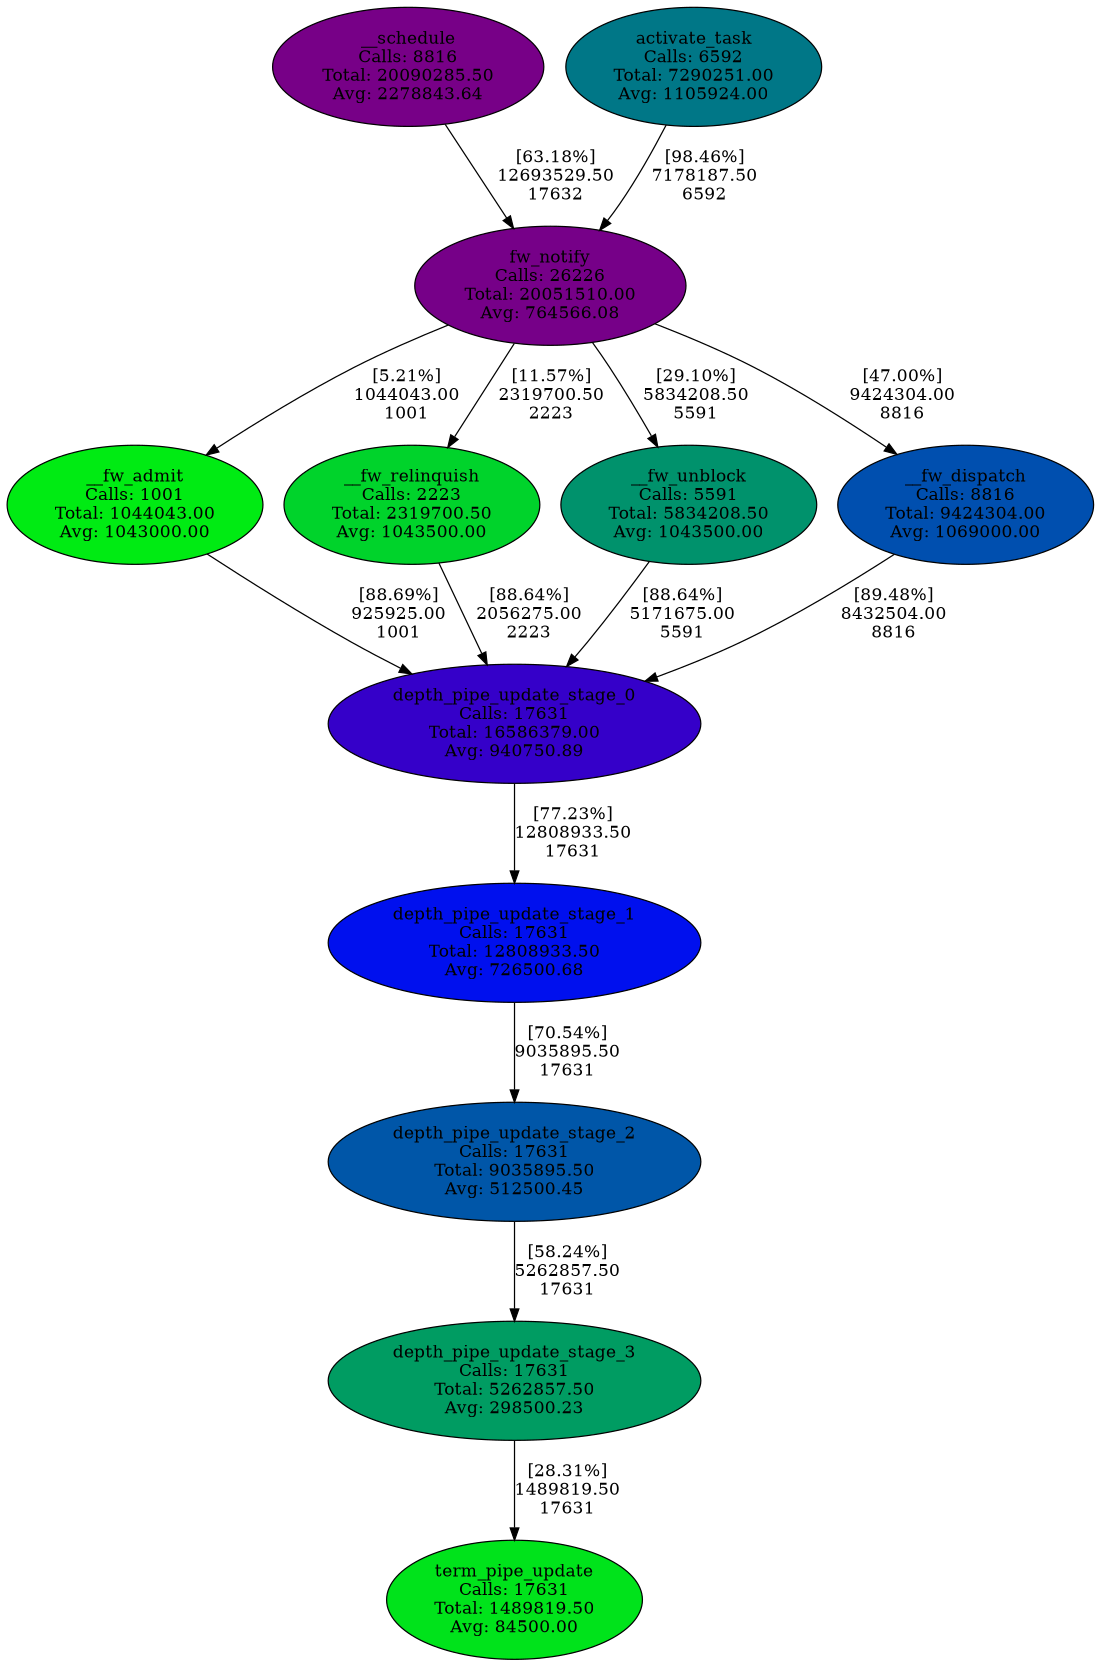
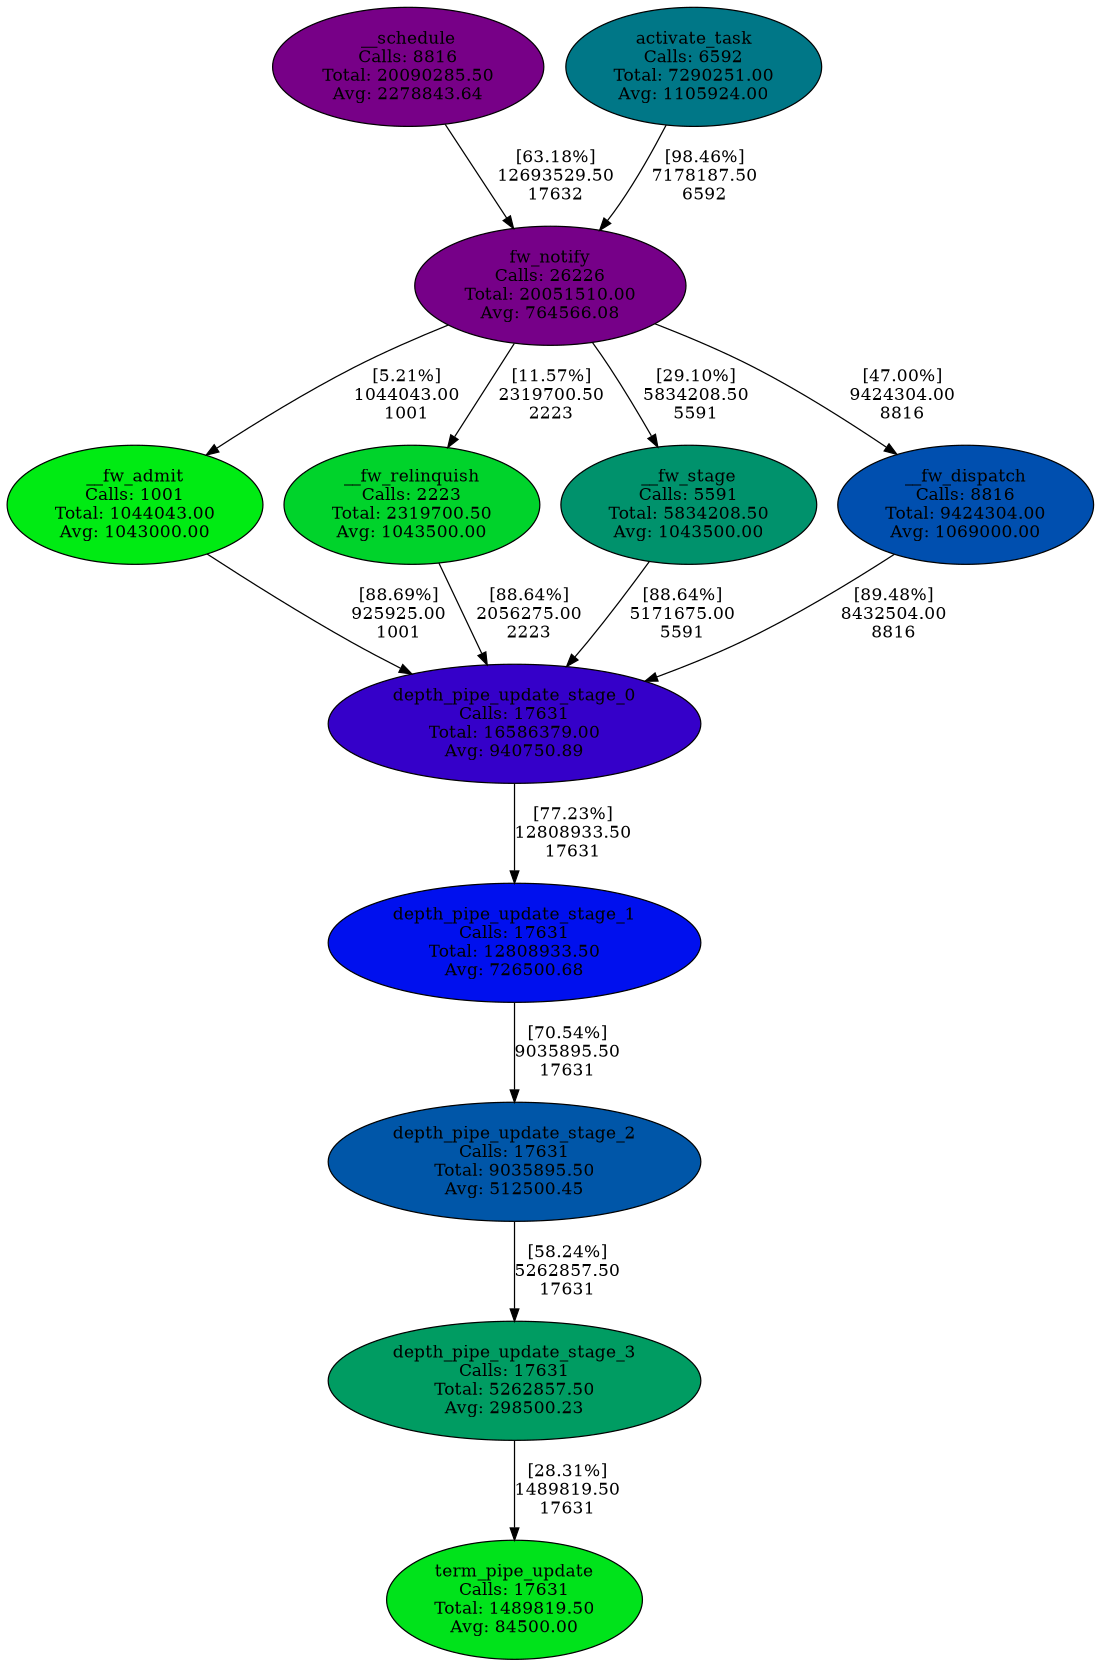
(689, 505) -> (689, 505)
